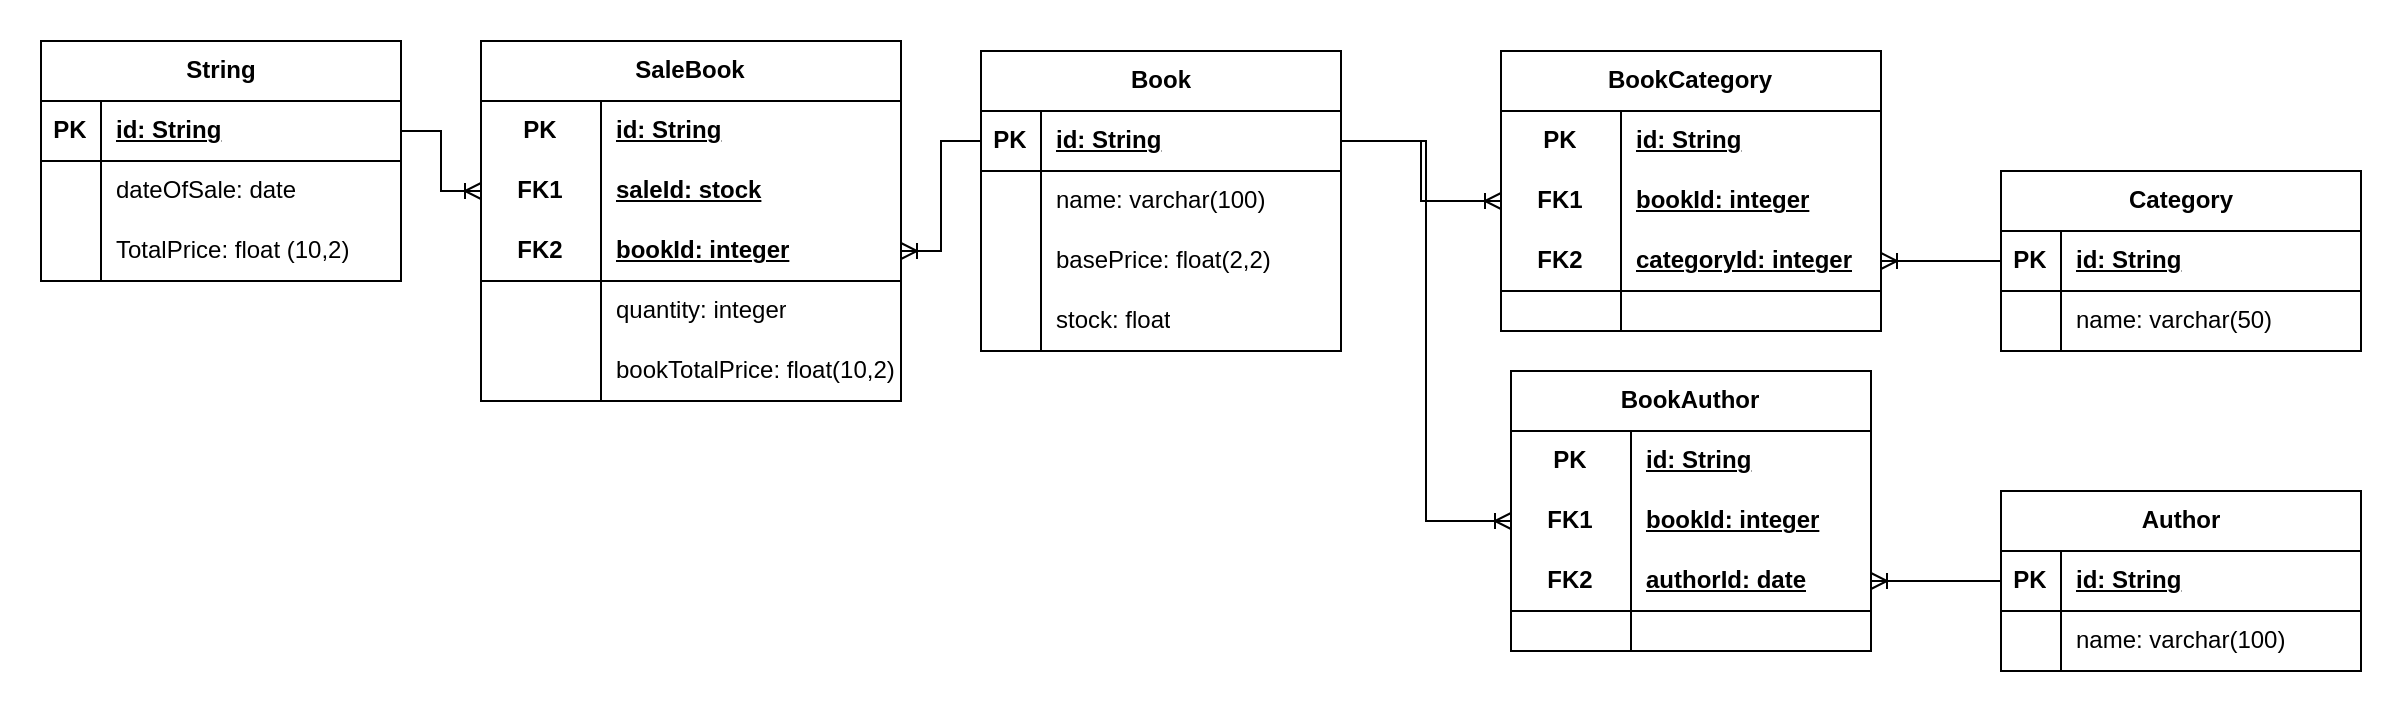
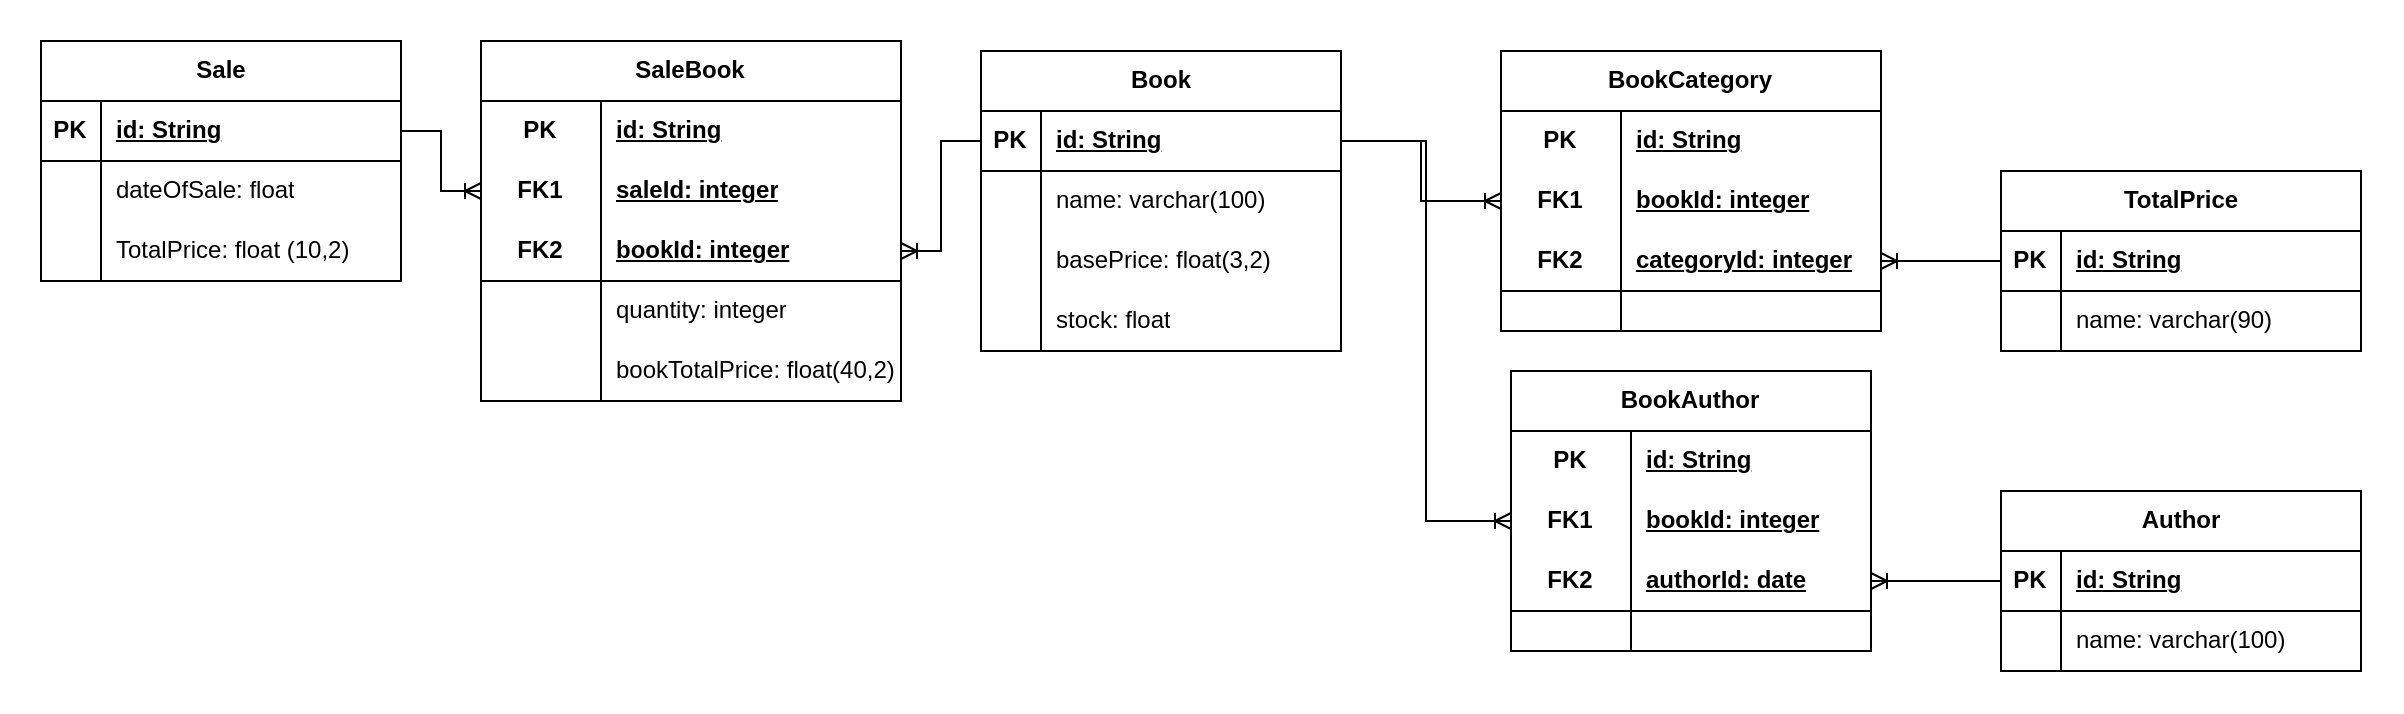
(222, 71) -> (222, 71)
(215, 191) -> (219, 191)
(695, 191) -> (705, 191)
(2182, 201) -> (2182, 201)
(1183, 261) -> (1183, 261)
(2185, 321) -> (2185, 321)
(759, 371) -> (759, 371)
